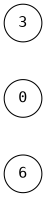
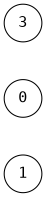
(23, 174) -> (23, 174)
